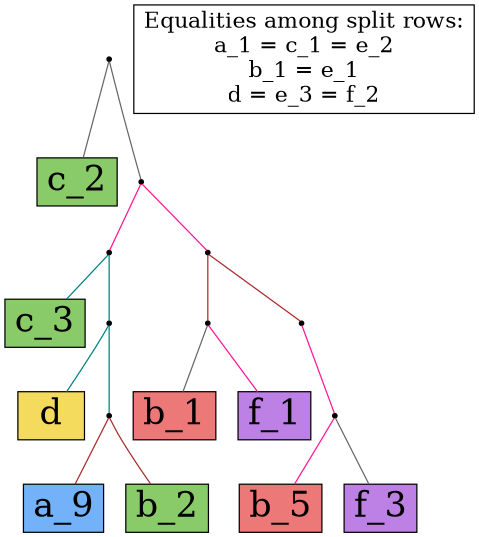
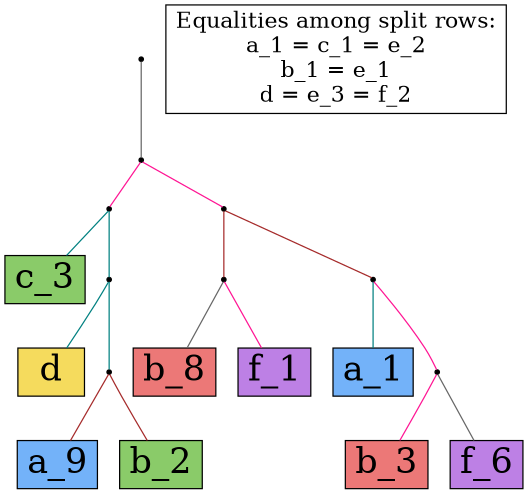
(77, 182) -> none
none -> (373, 372)
(175, 416) -> (175, 372)
(281, 508) -> (387, 465)
(380, 508) -> (487, 465)
